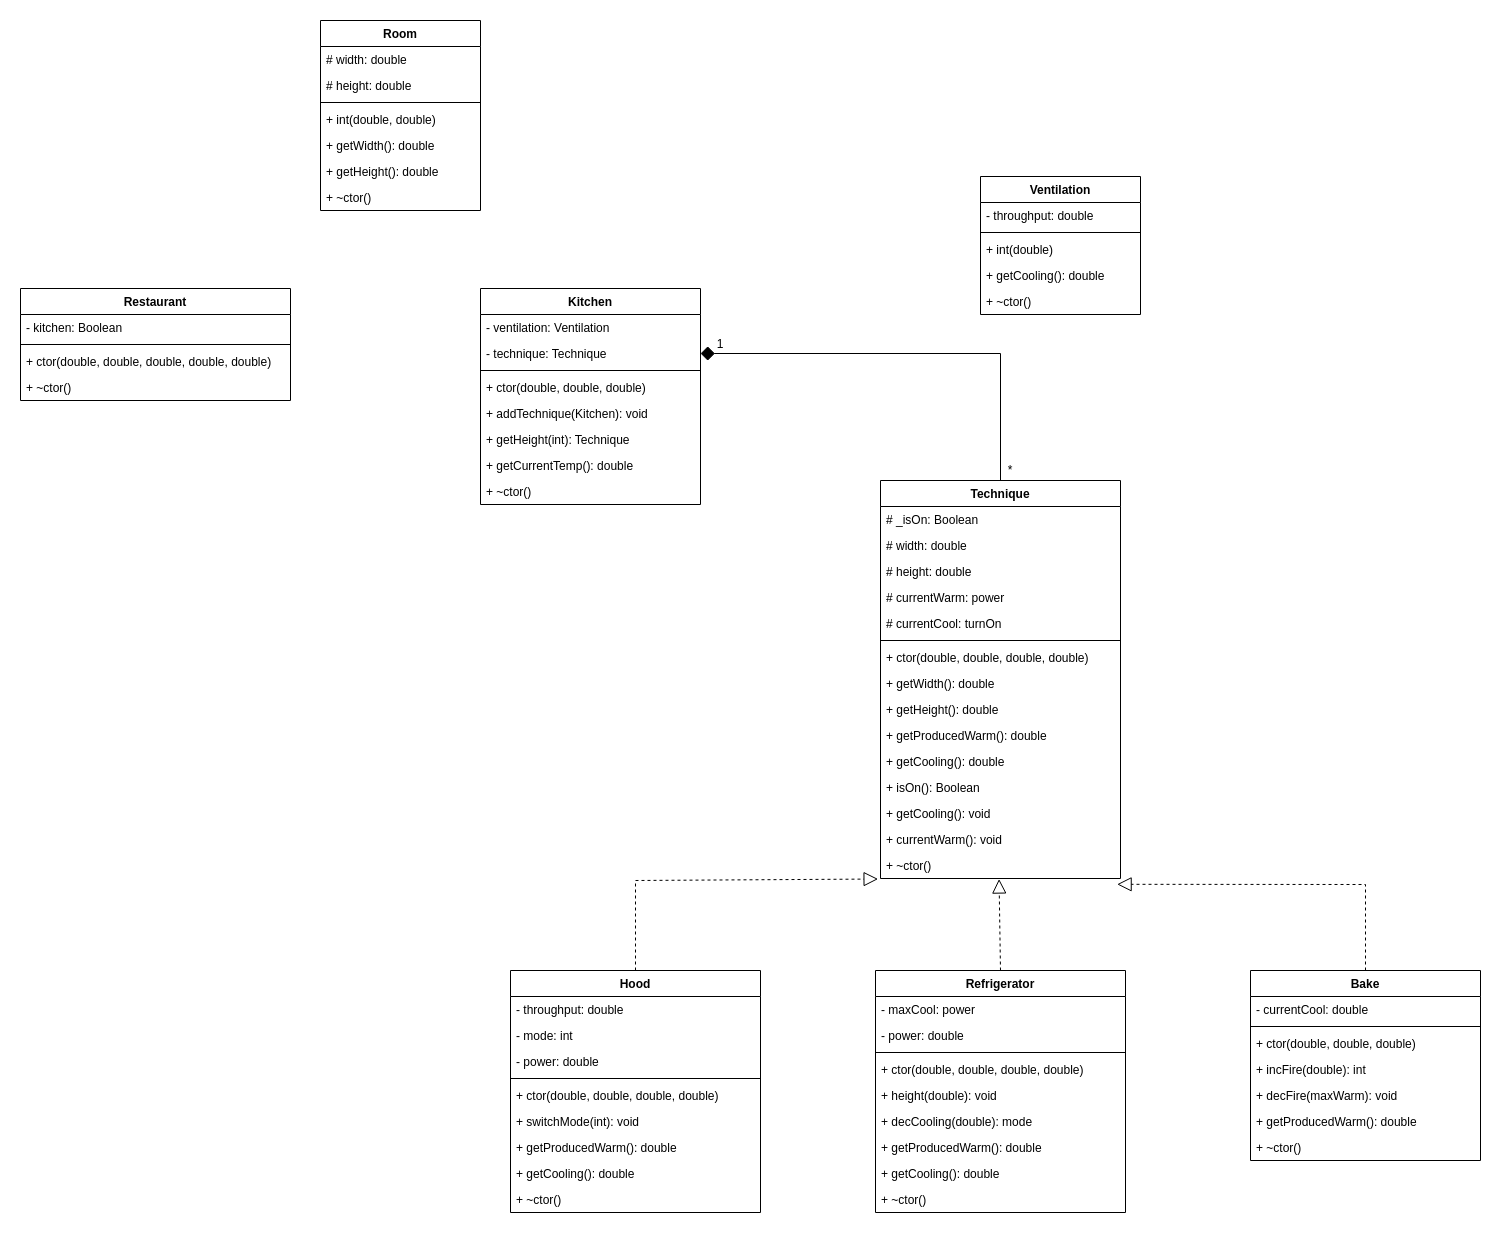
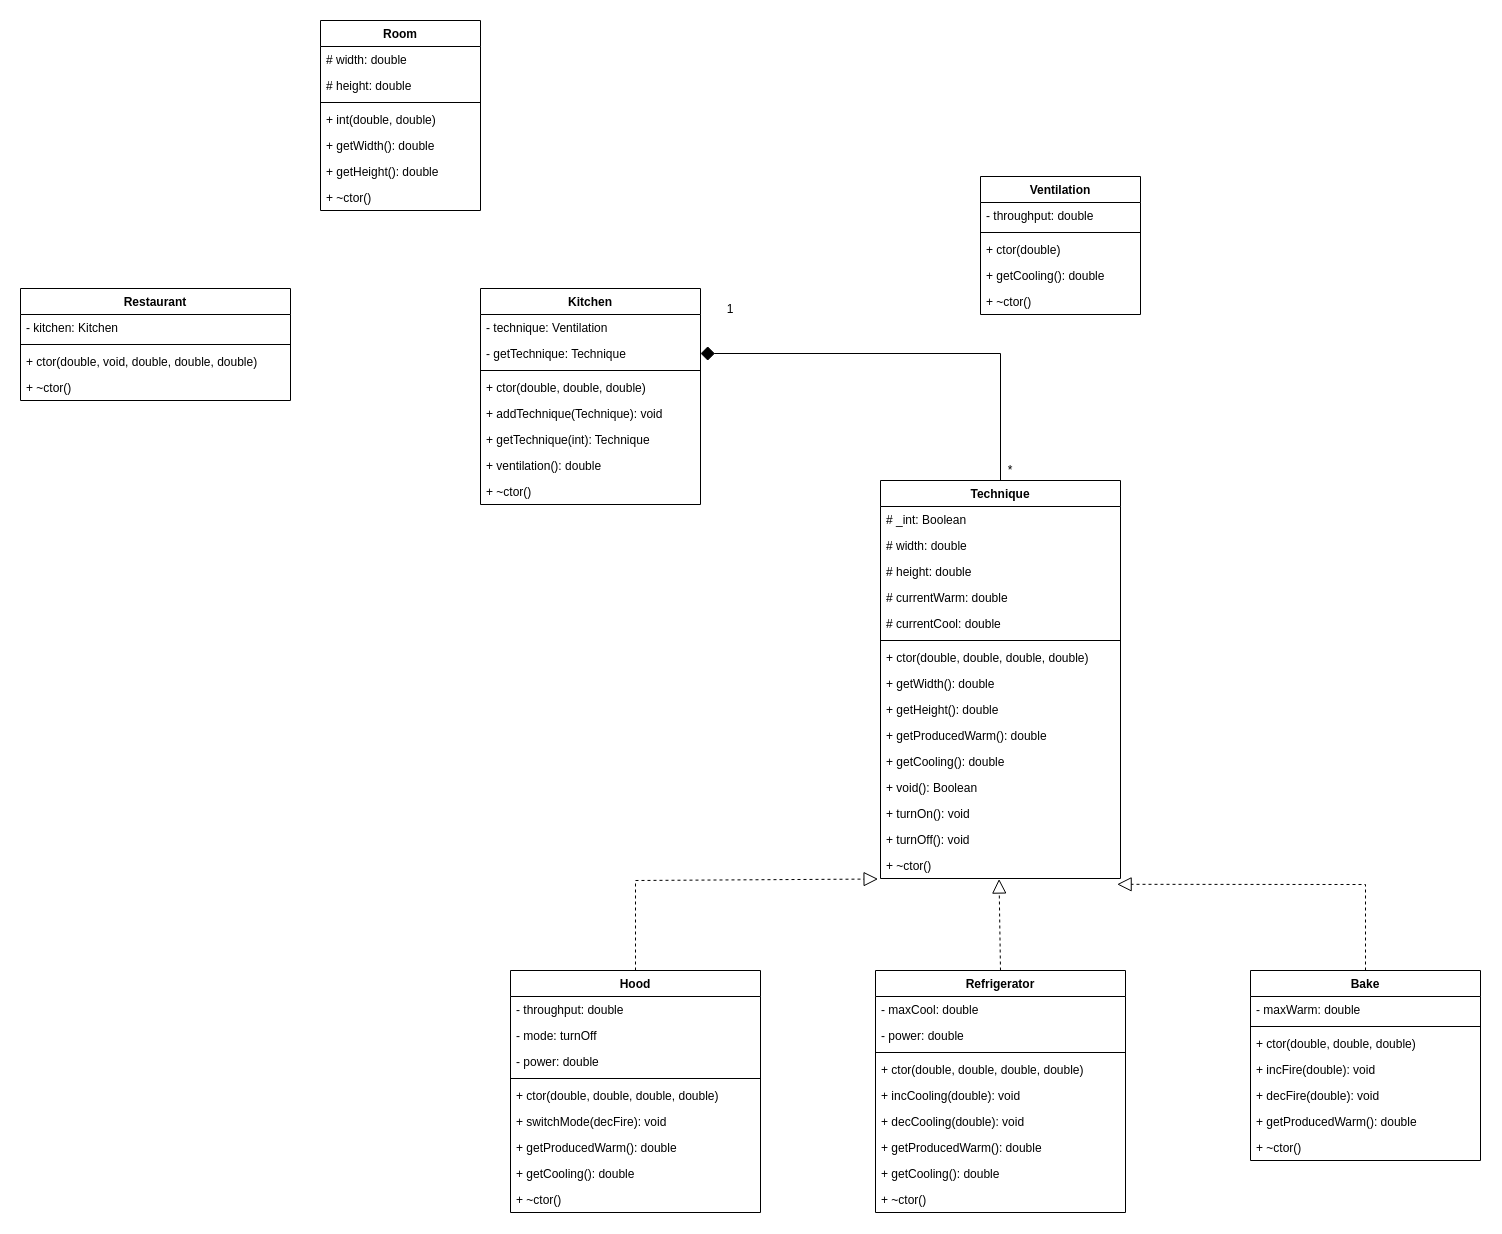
(1025, 250) -> (1030, 250)
(79, 328) -> (79, 328)
(559, 328) -> (556, 328)
(721, 345) -> (731, 310)
(552, 354) -> (562, 354)
(159, 362) -> (152, 362)
(574, 414) -> (581, 414)
(567, 440) -> (577, 440)
(567, 466) -> (552, 466)
(932, 520) -> (929, 520)
(949, 598) -> (950, 598)
(950, 624) -> (949, 624)
(935, 788) -> (935, 788)
(944, 814) -> (934, 814)
(950, 840) -> (937, 840)
(929, 1010) -> (930, 1010)
(1319, 1010) -> (1307, 1010)
(547, 1036) -> (562, 1036)
(1319, 1070) -> (1322, 1070)
(946, 1096) -> (956, 1096)
(1329, 1096) -> (1324, 1096)
(584, 1122) -> (597, 1122)
(959, 1122) -> (957, 1122)
